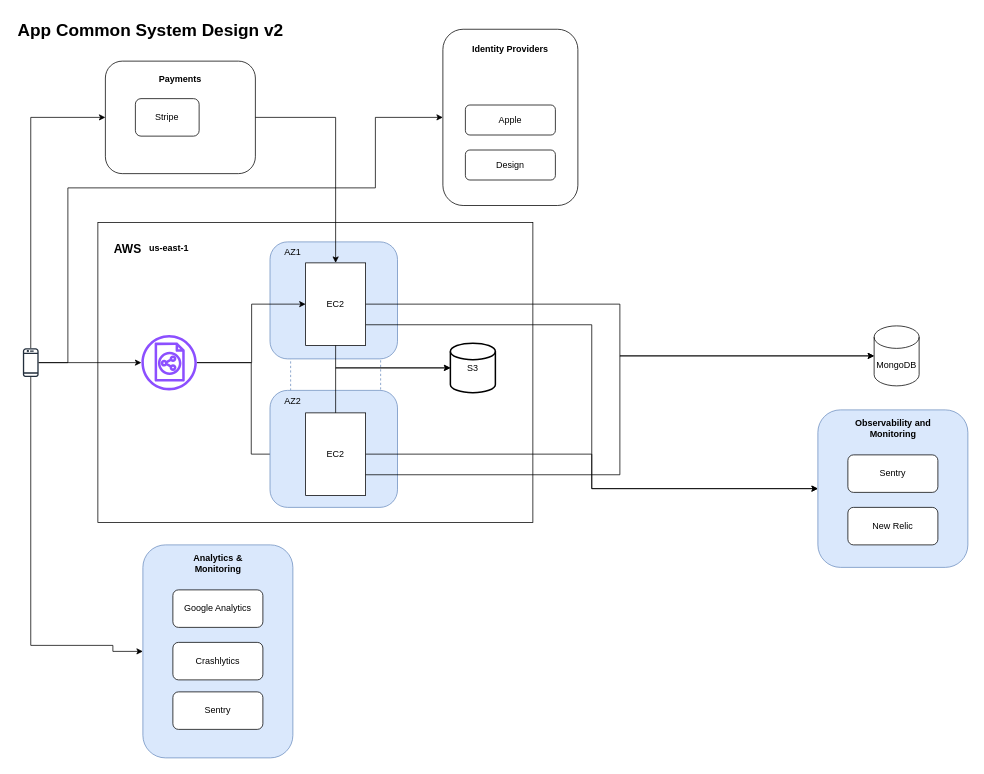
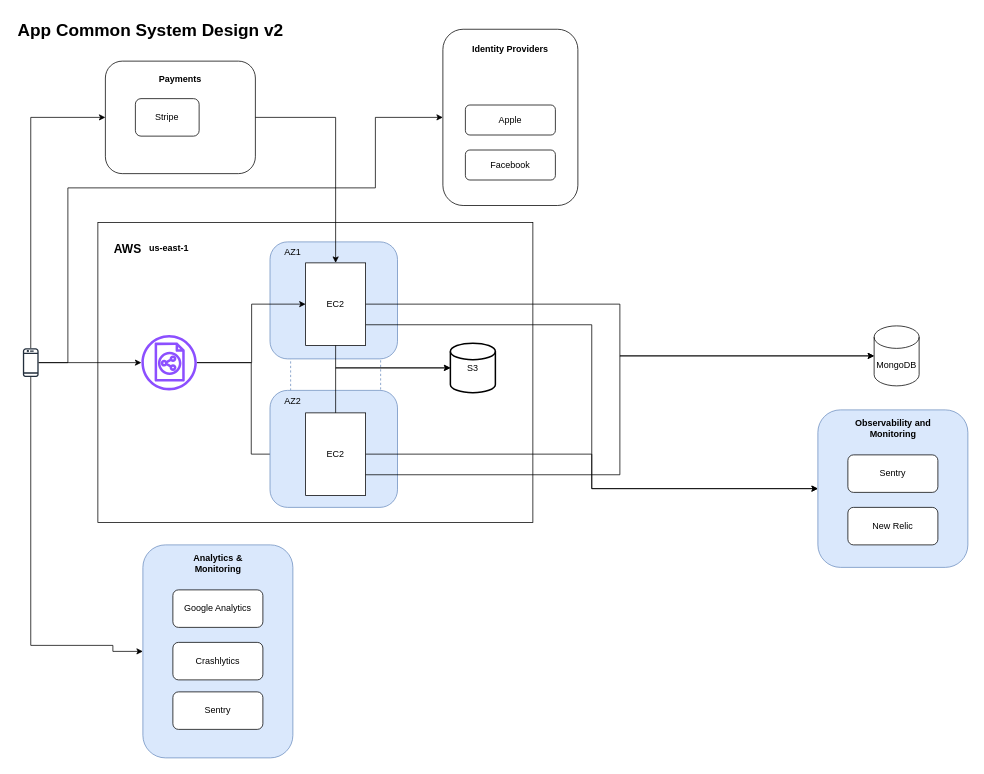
(510, 165) -> (510, 165)
